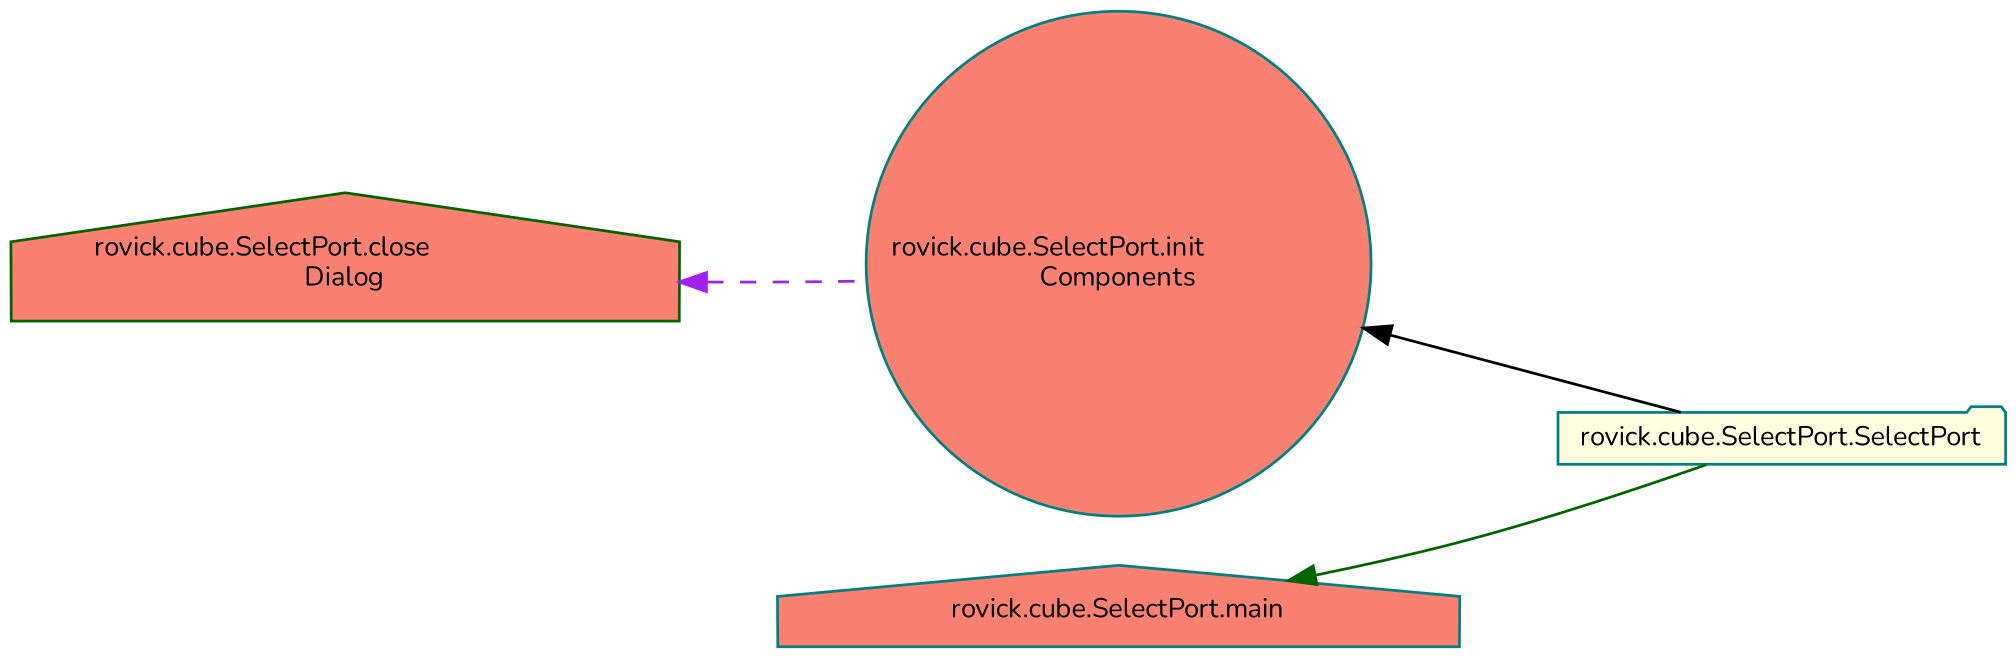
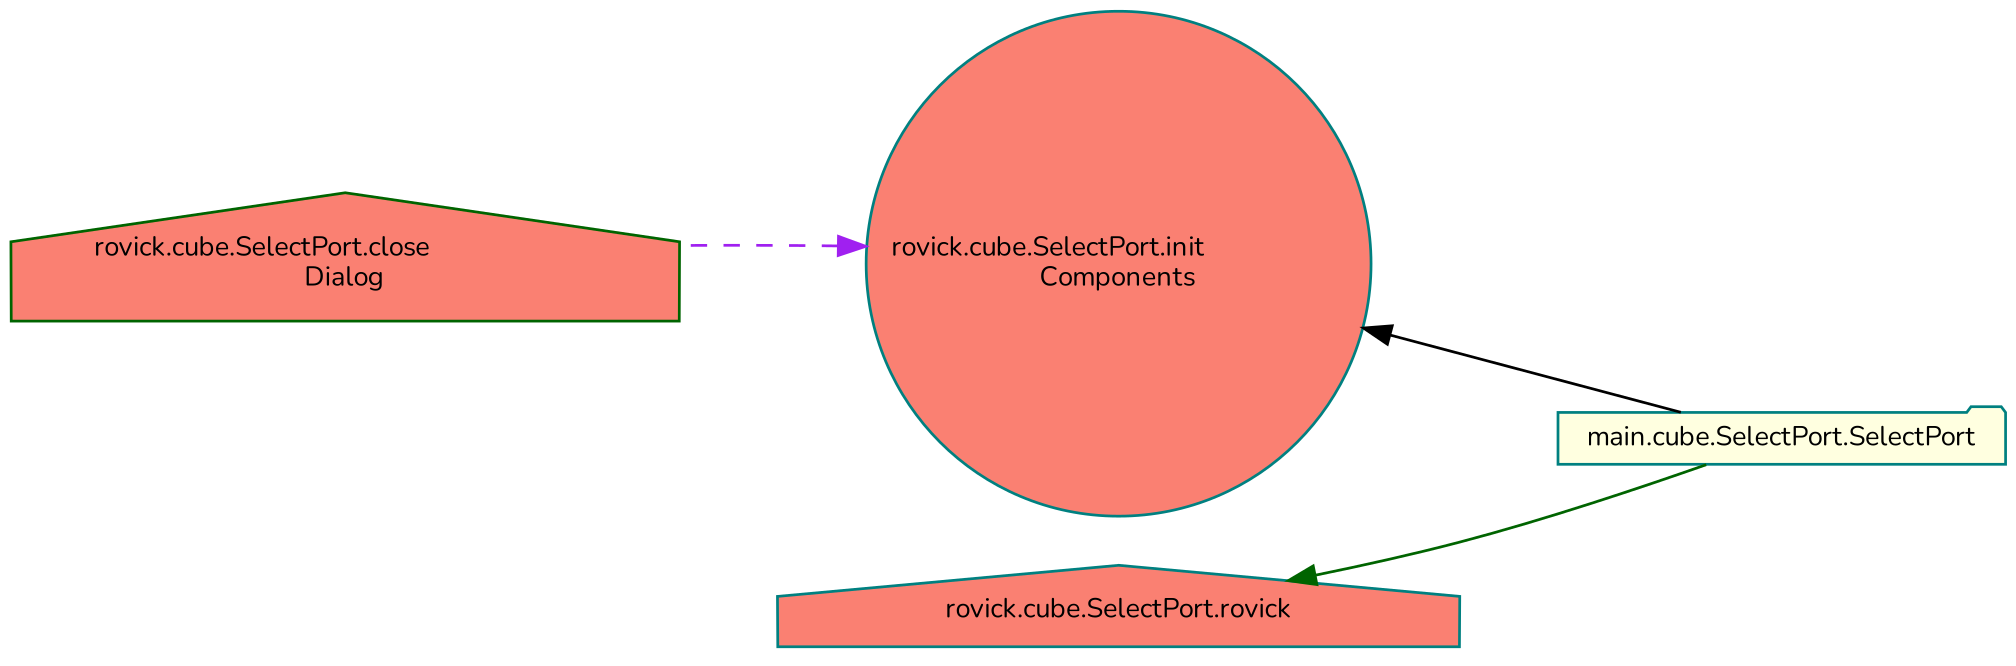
(786, 282) -> (759, 245)
(1782, 438) -> (1782, 438)
(1119, 610) -> (1119, 610)
